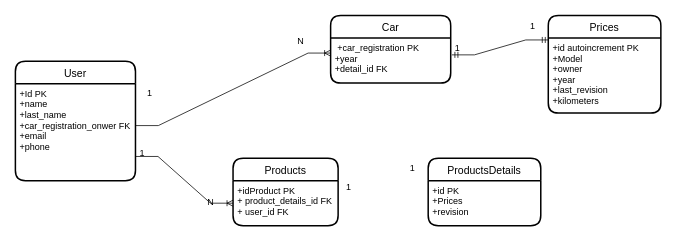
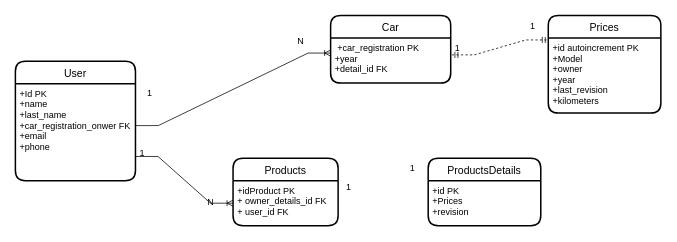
(500, 47) -> (500, 47)
(267, 191) -> (267, 191)
